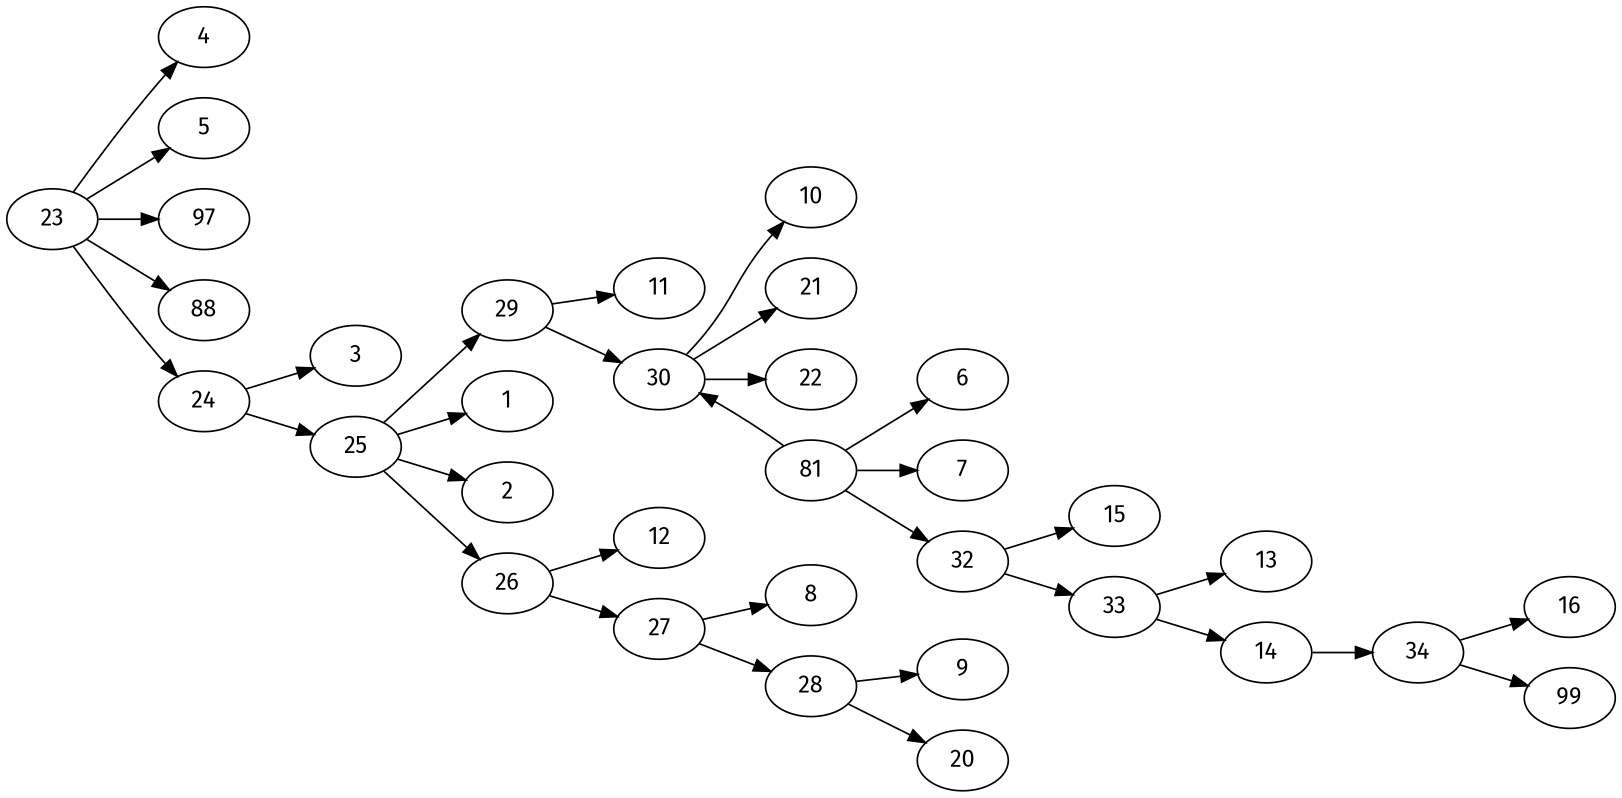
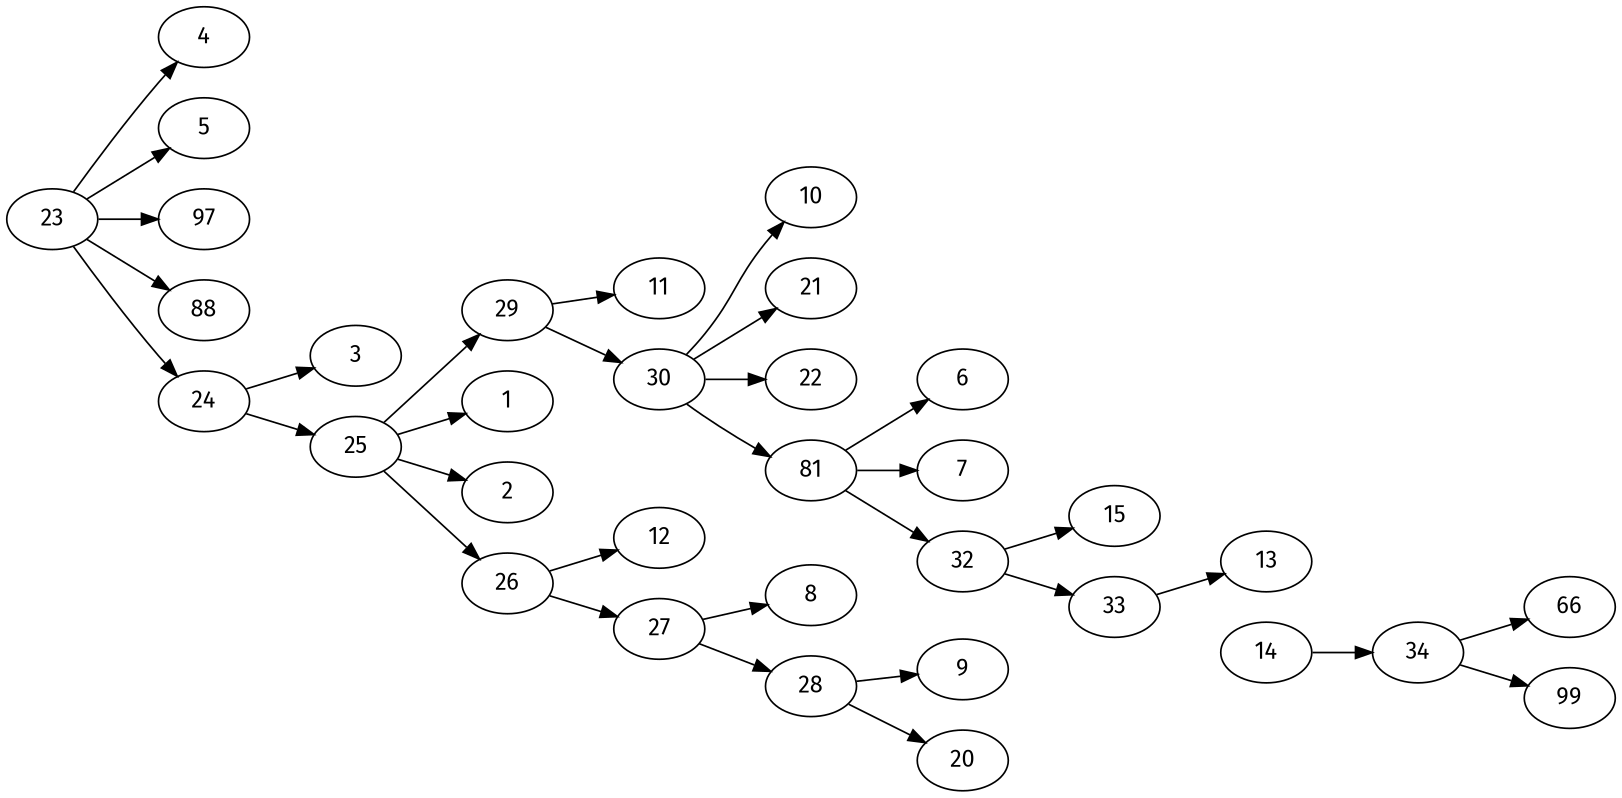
(750, 423) -> (721, 427)
(1570, 607) -> (1570, 607)
(1182, 627) -> none
